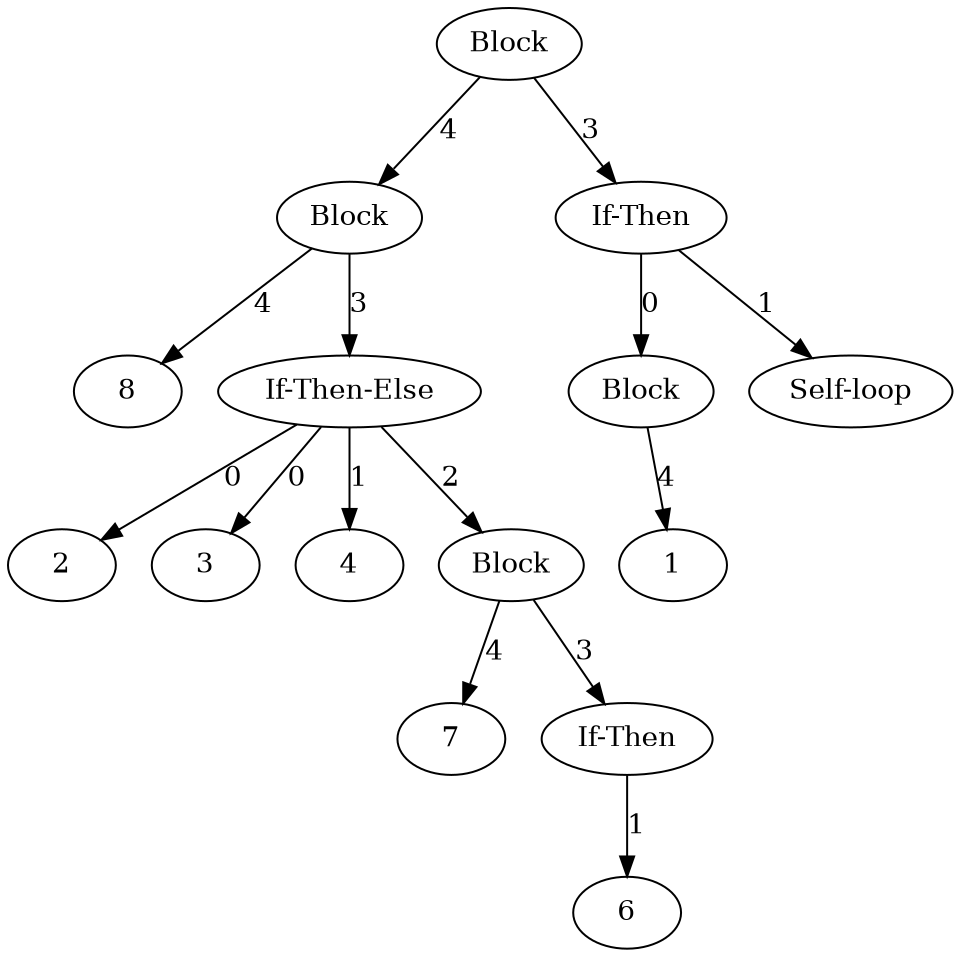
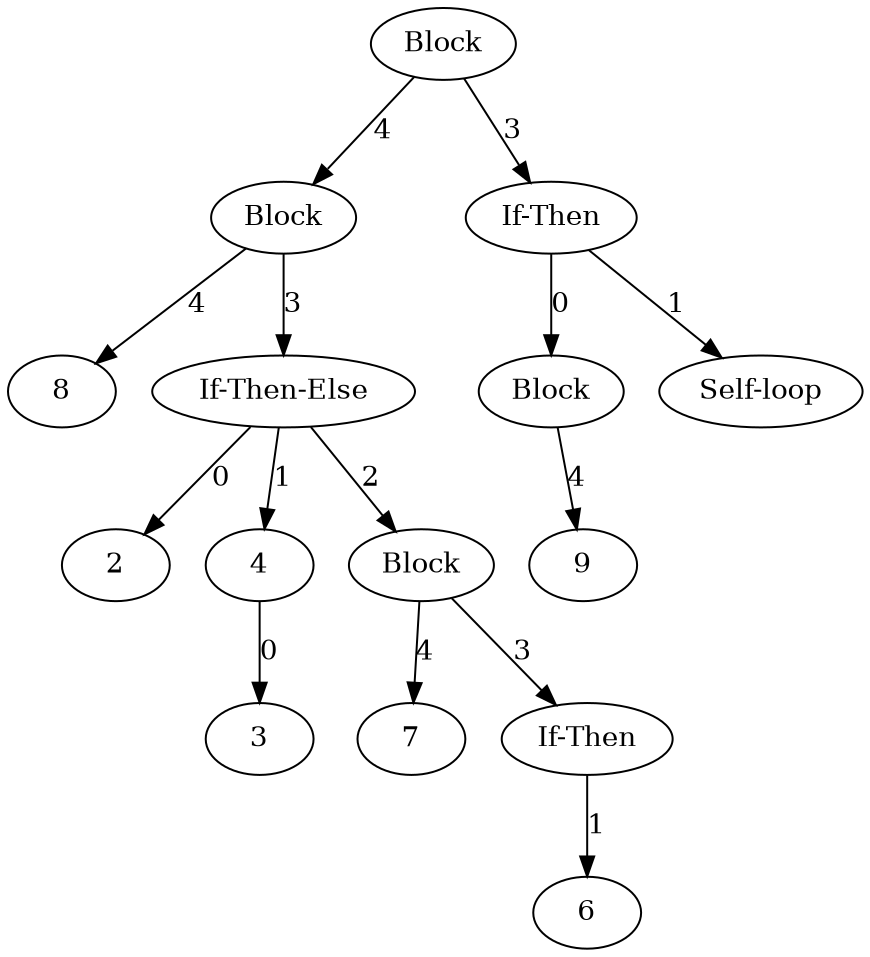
(283, 472) -> (260, 642)
(673, 565) -> (583, 565)
